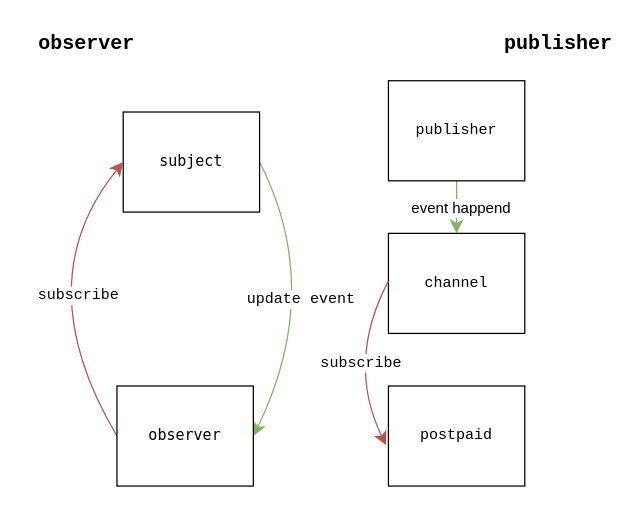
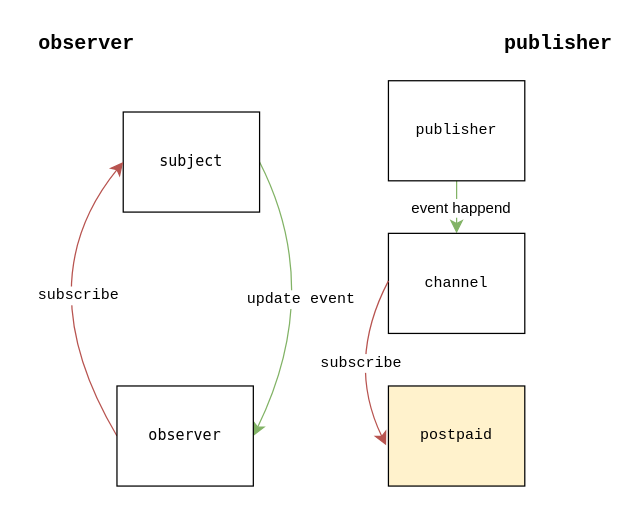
(456, 436) -> (456, 436)
